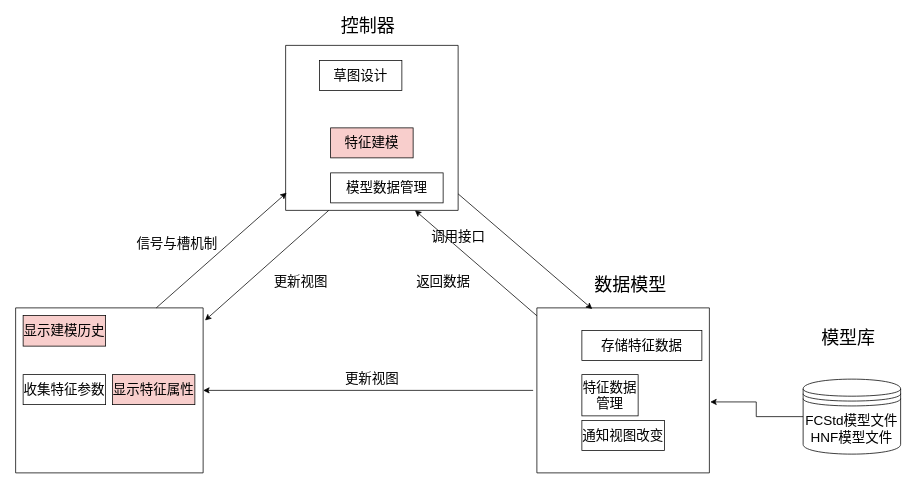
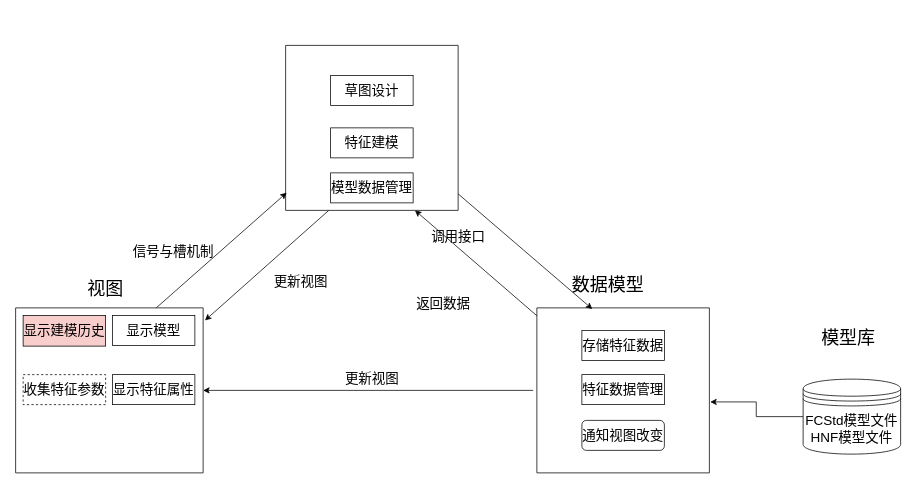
(368, 27) -> none
(360, 75) -> (372, 90)
(372, 143) -> (372, 143)
(387, 188) -> (372, 188)
(177, 244) -> (173, 252)
(443, 282) -> (443, 304)
(630, 285) -> (608, 285)
none -> (105, 289)
none -> (153, 330)
(642, 345) -> (623, 345)
(64, 390) -> (64, 390)
(153, 390) -> (153, 390)
(610, 395) -> (623, 390)
(623, 435) -> (623, 435)
